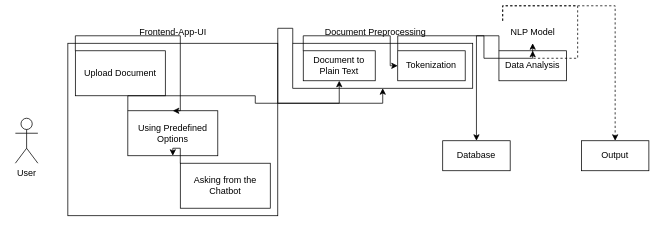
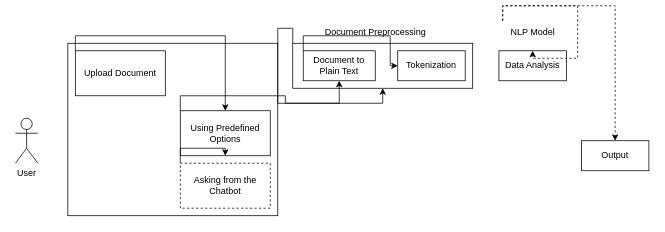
(173, 32) -> none
(428, 36) -> none
(477, 86) -> none
(173, 133) -> (225, 133)
(477, 156) -> none
(225, 186) -> (225, 186)
